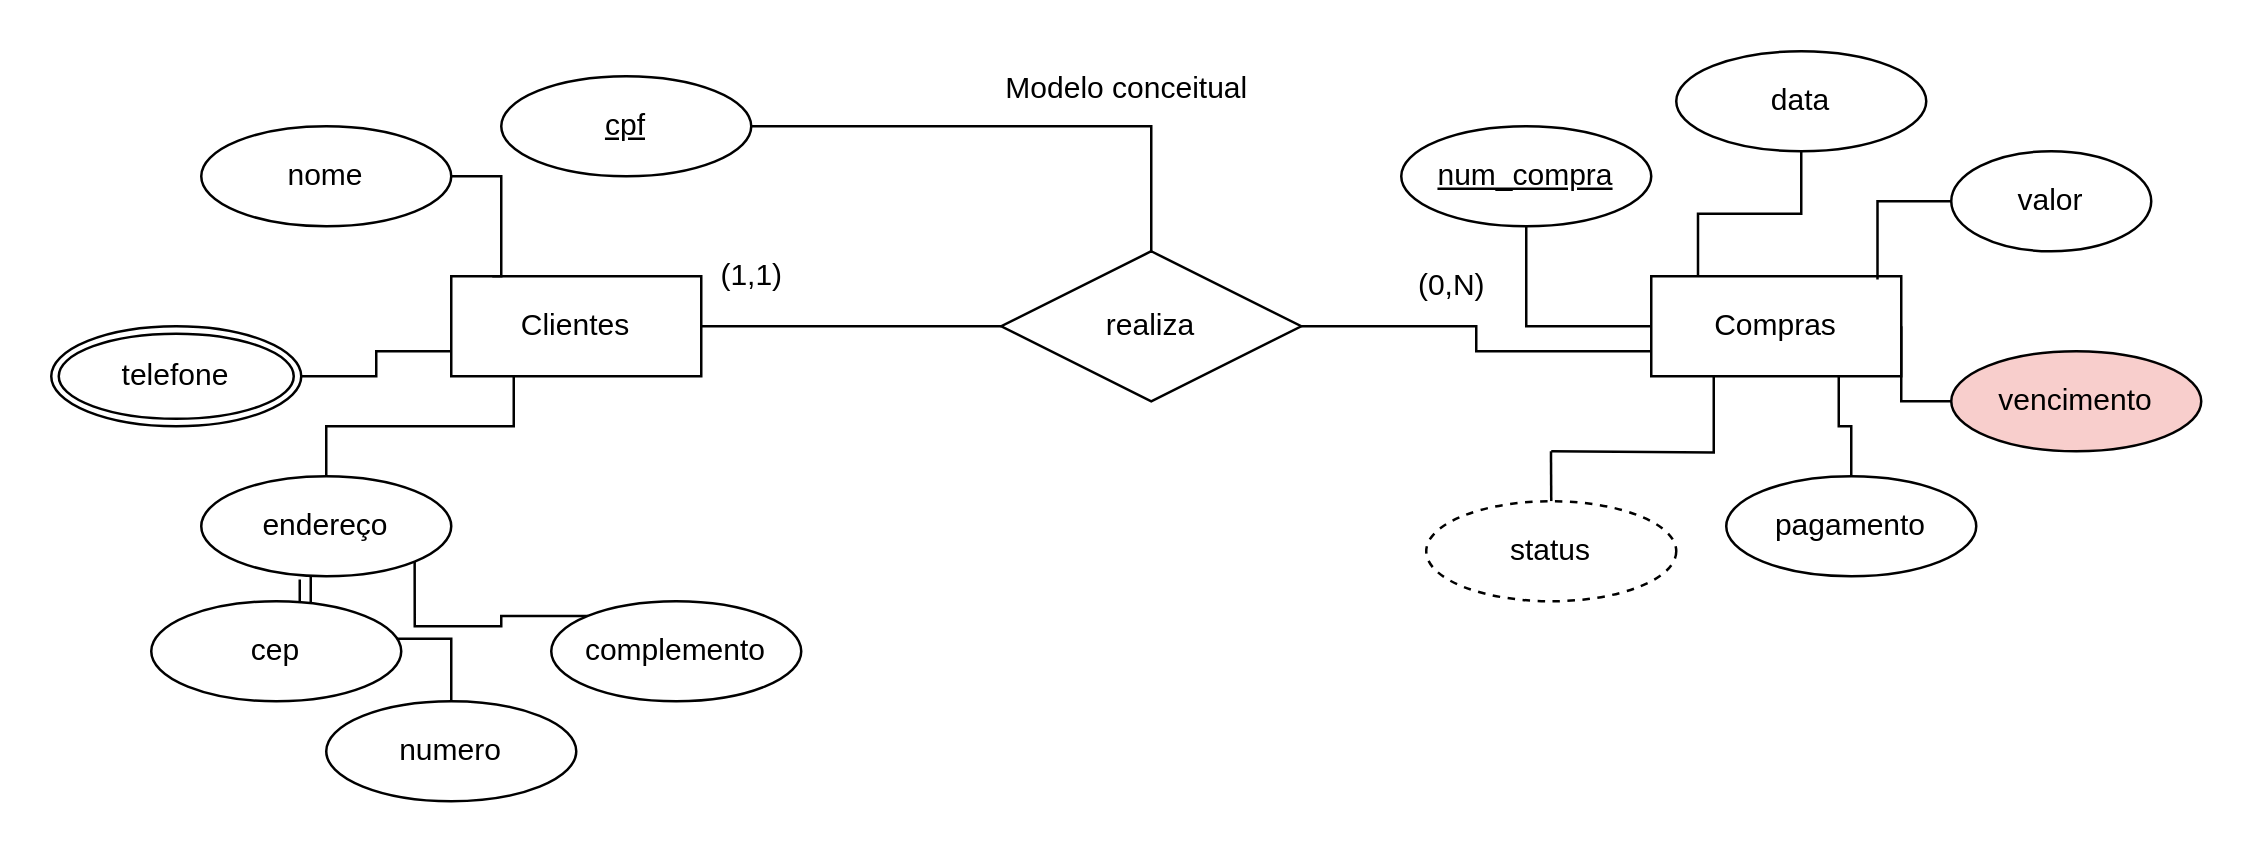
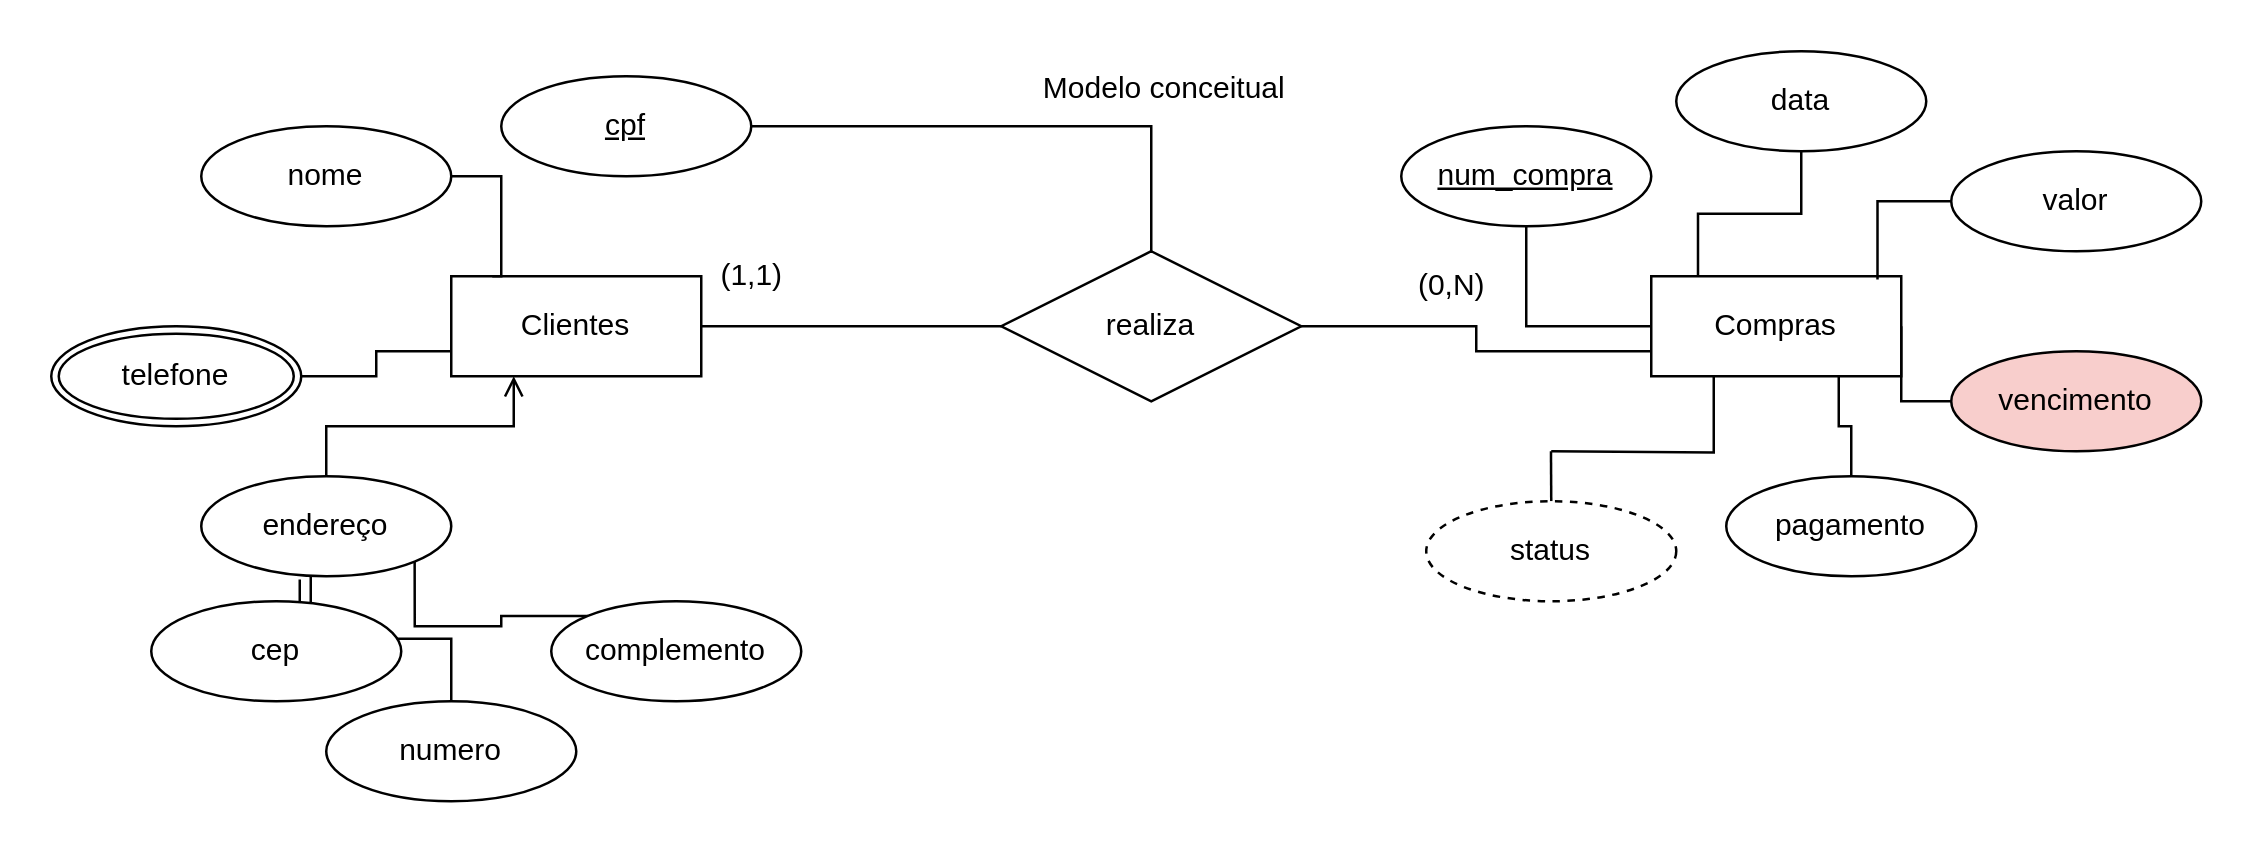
(1126, 89) -> (1164, 89)
(2051, 201) -> (2076, 201)
(514, 383) -> (514, 385)
